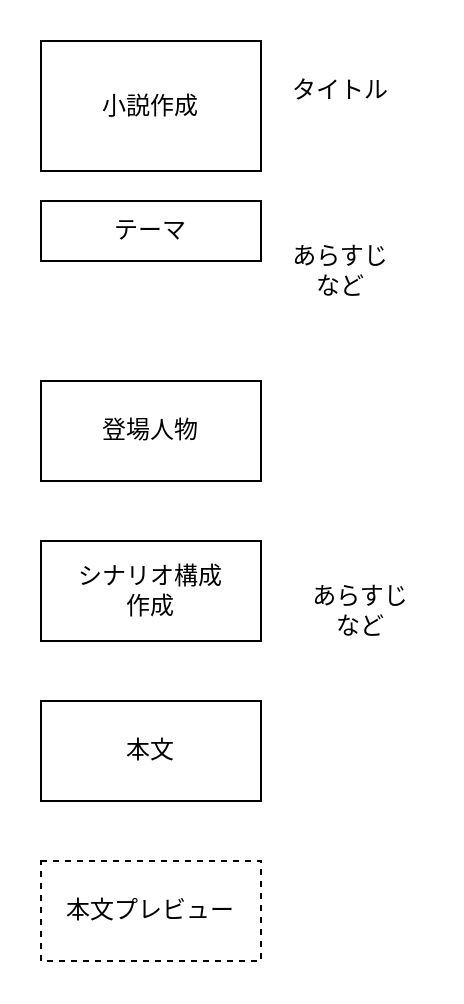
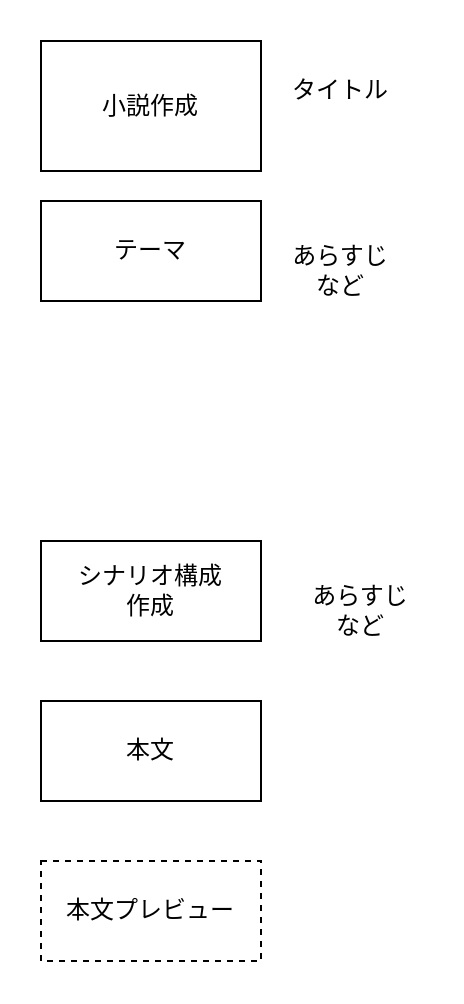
(151, 231) -> (151, 251)
(151, 431) -> none
